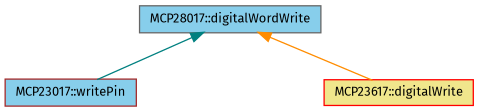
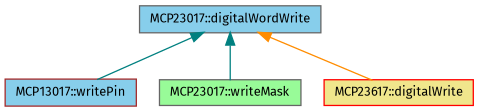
(230, 19) -> (230, 19)
(71, 93) -> (71, 93)
none -> (230, 93)
